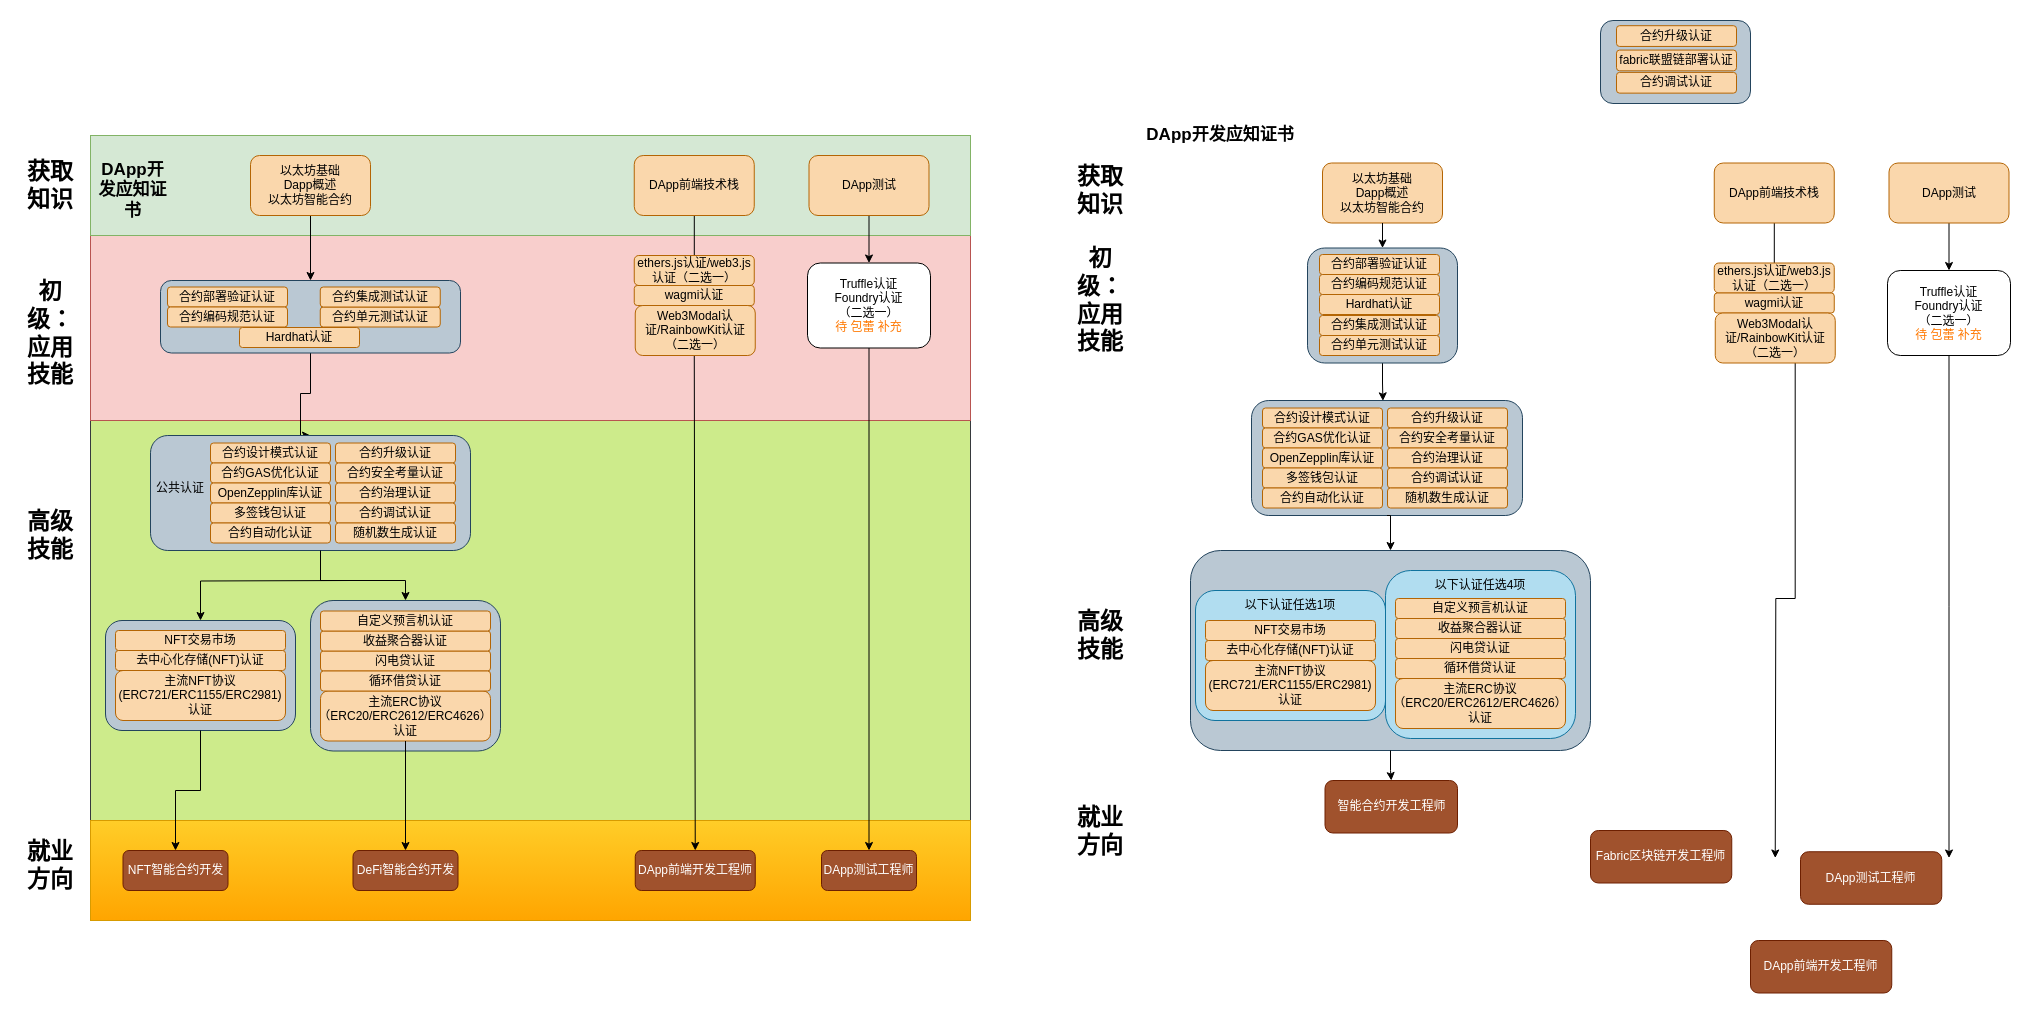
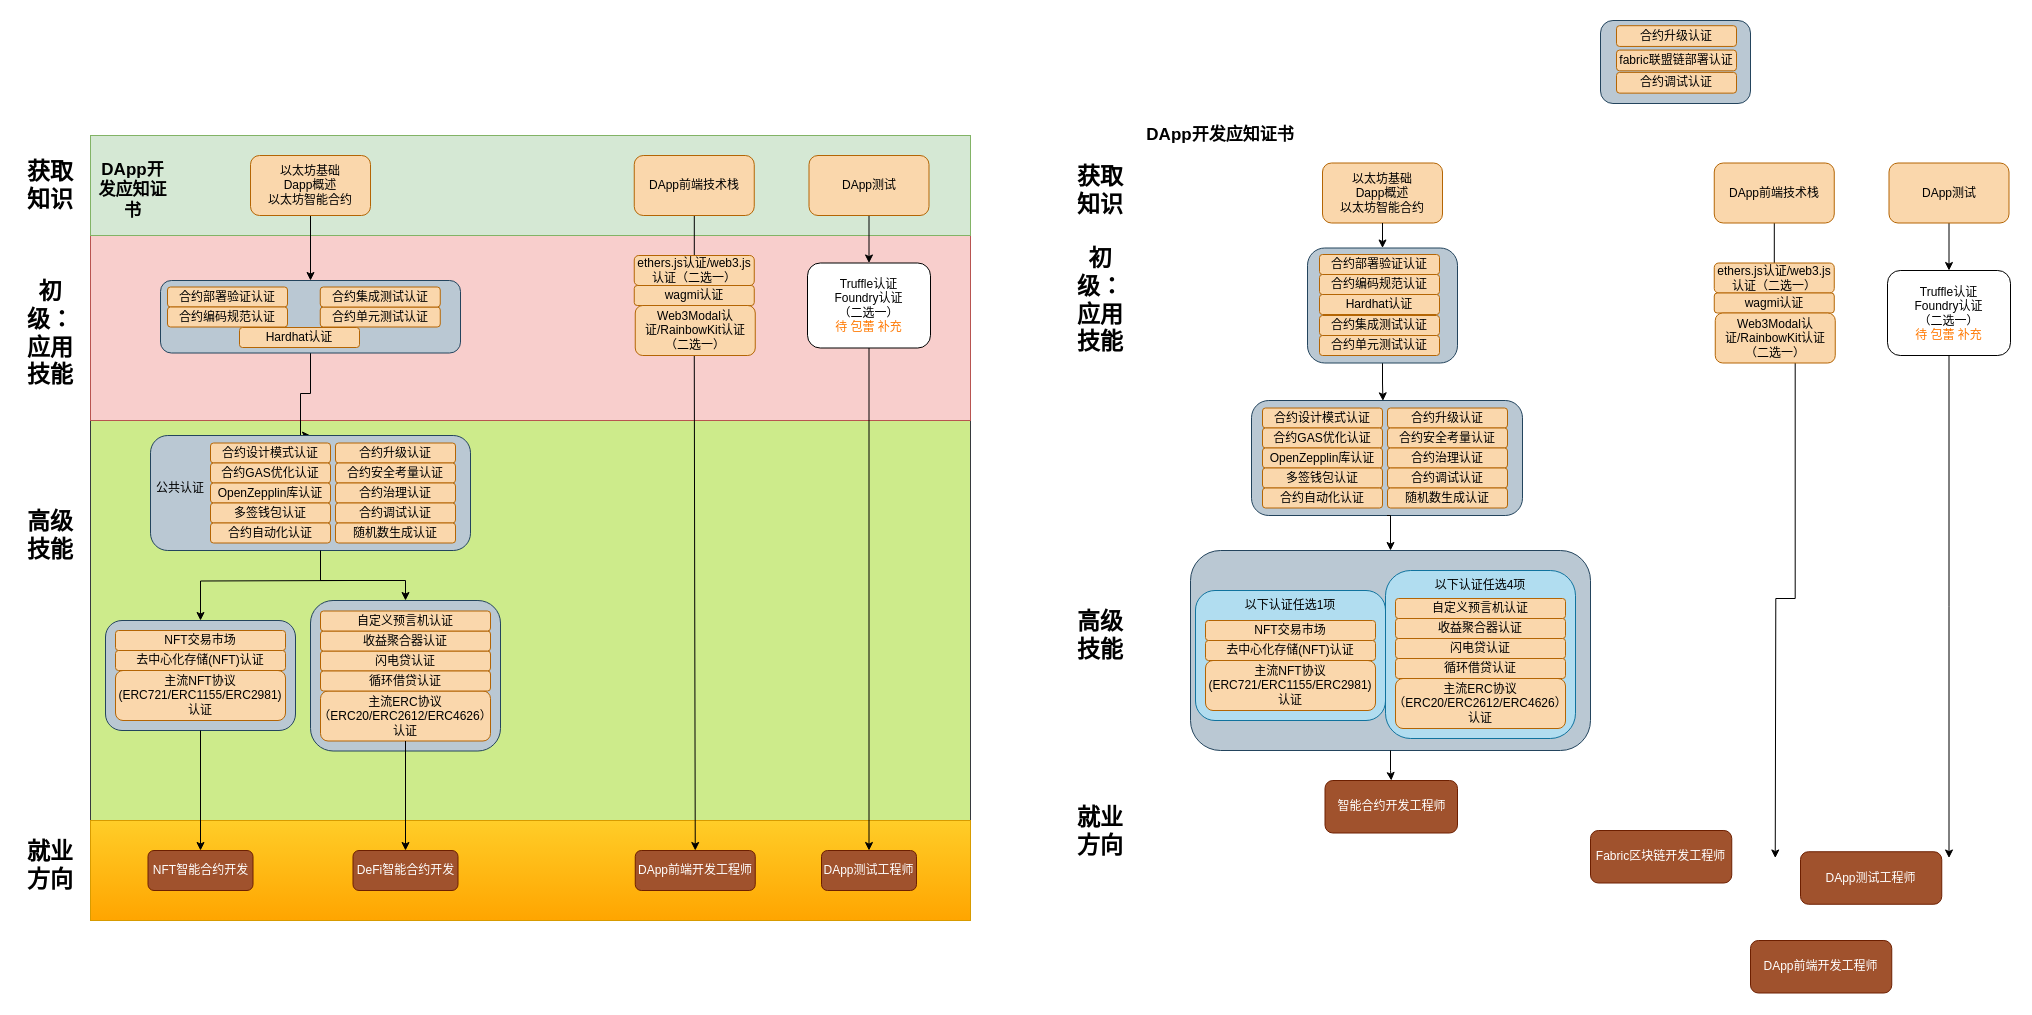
(176, 871) -> (201, 871)
